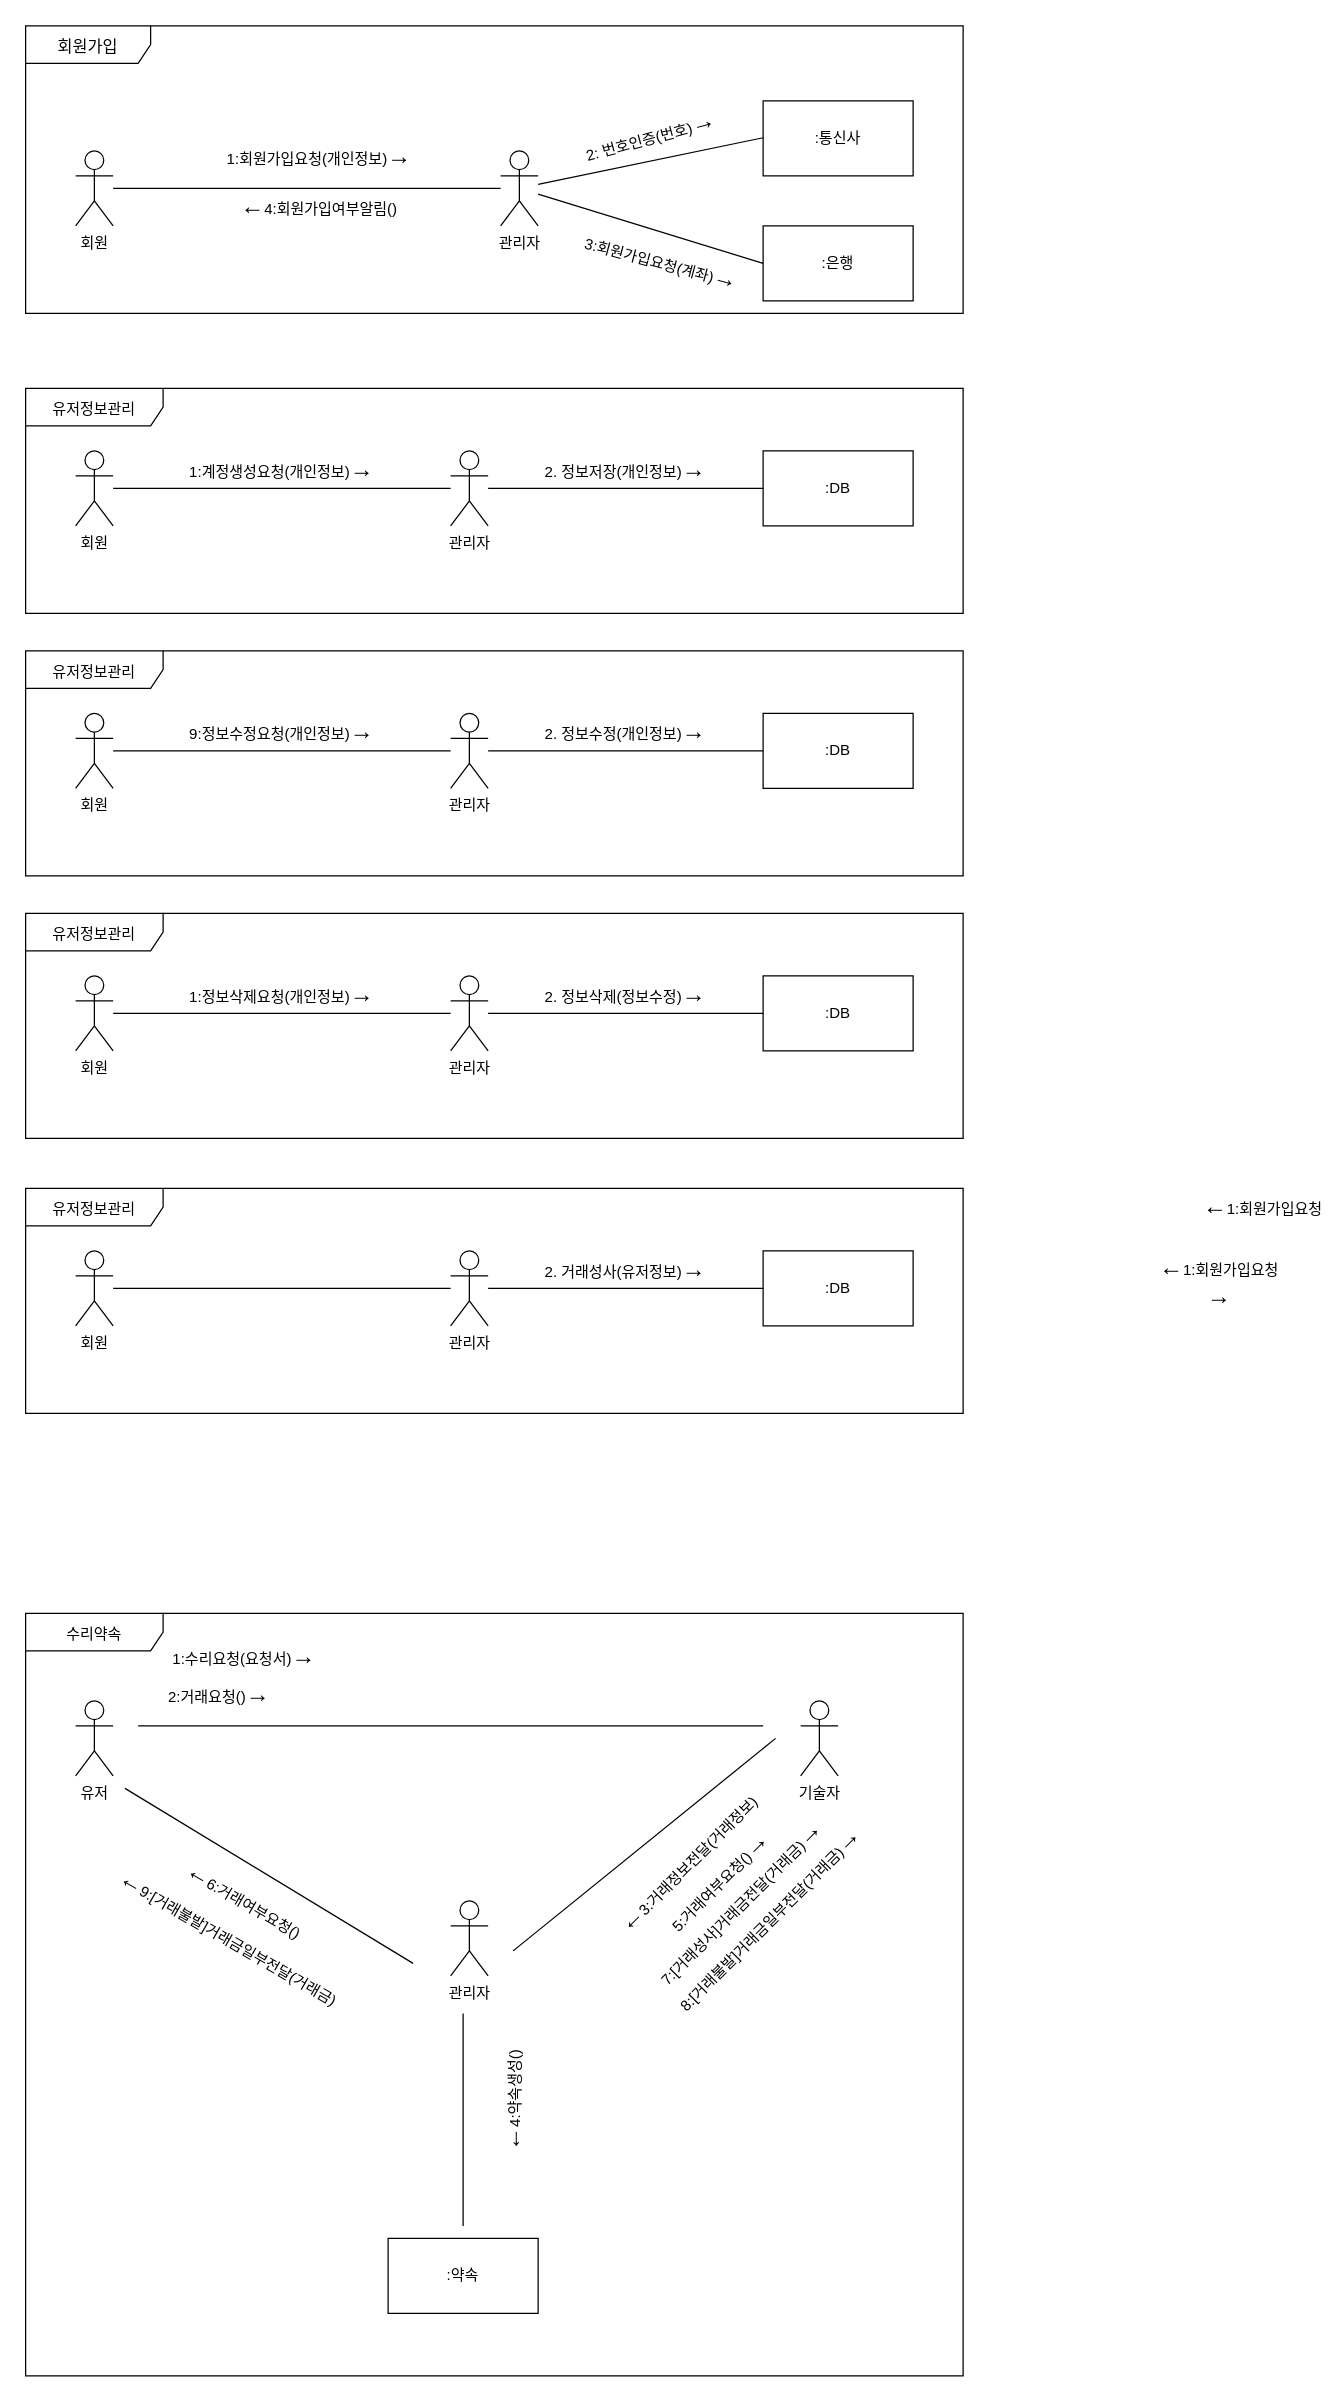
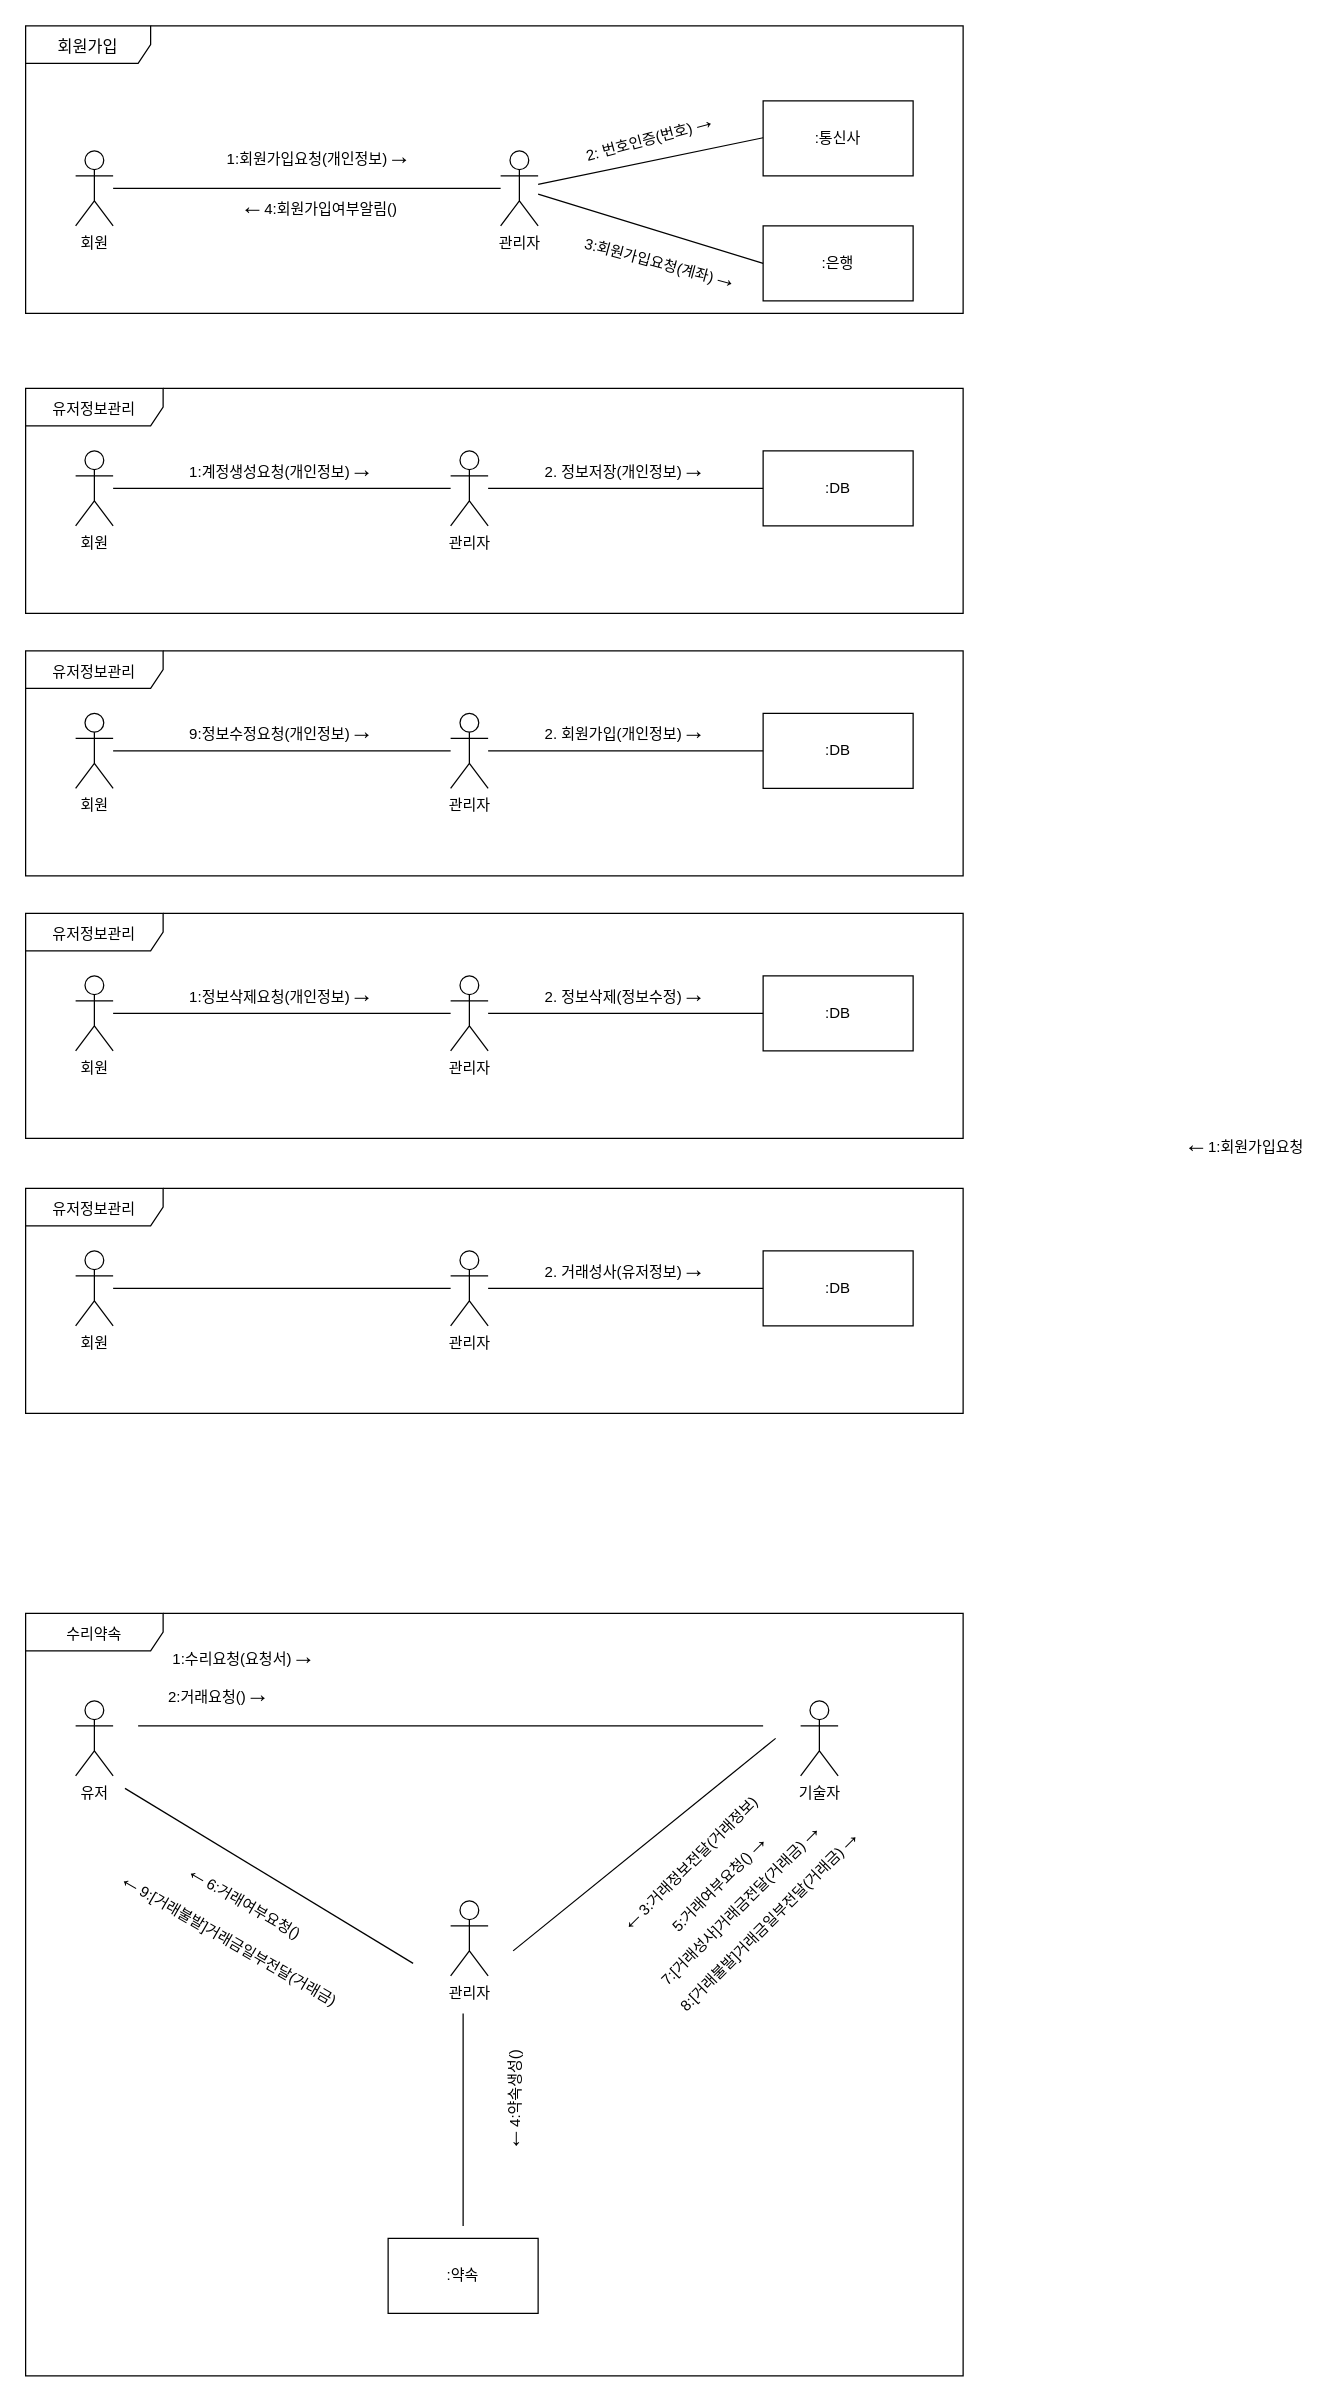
(626, 732) -> (626, 732)
(1263, 1207) -> (1244, 1144)
(1219, 1282) -> none
